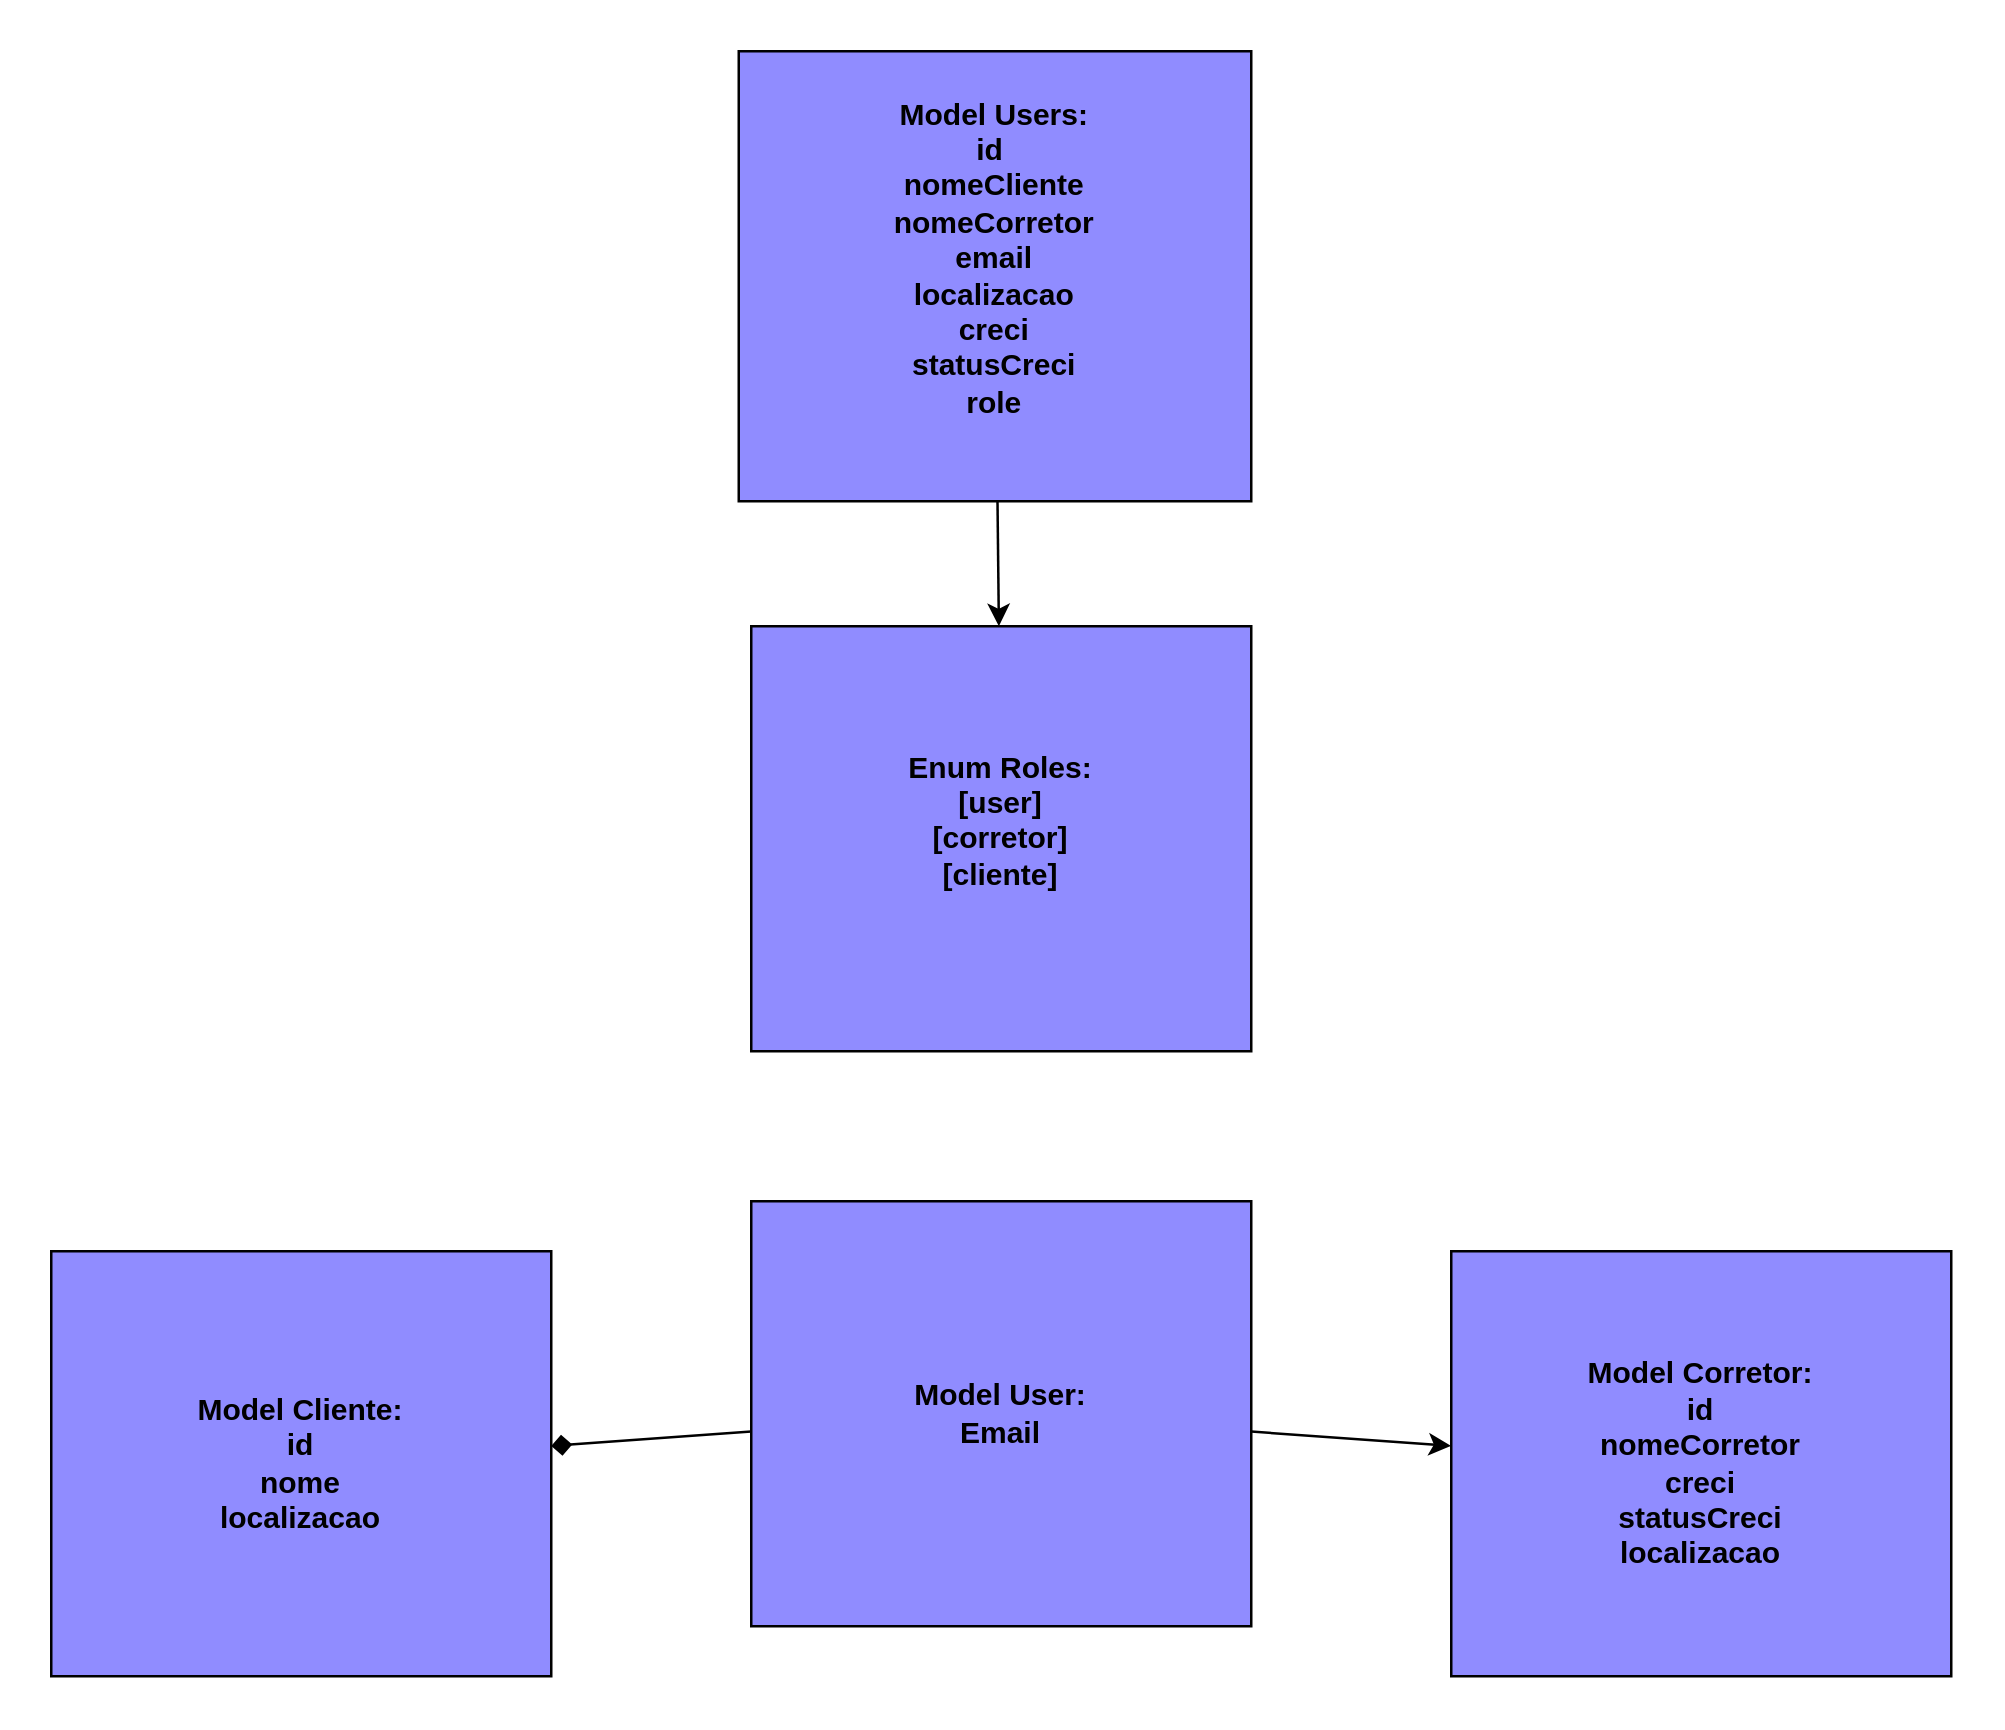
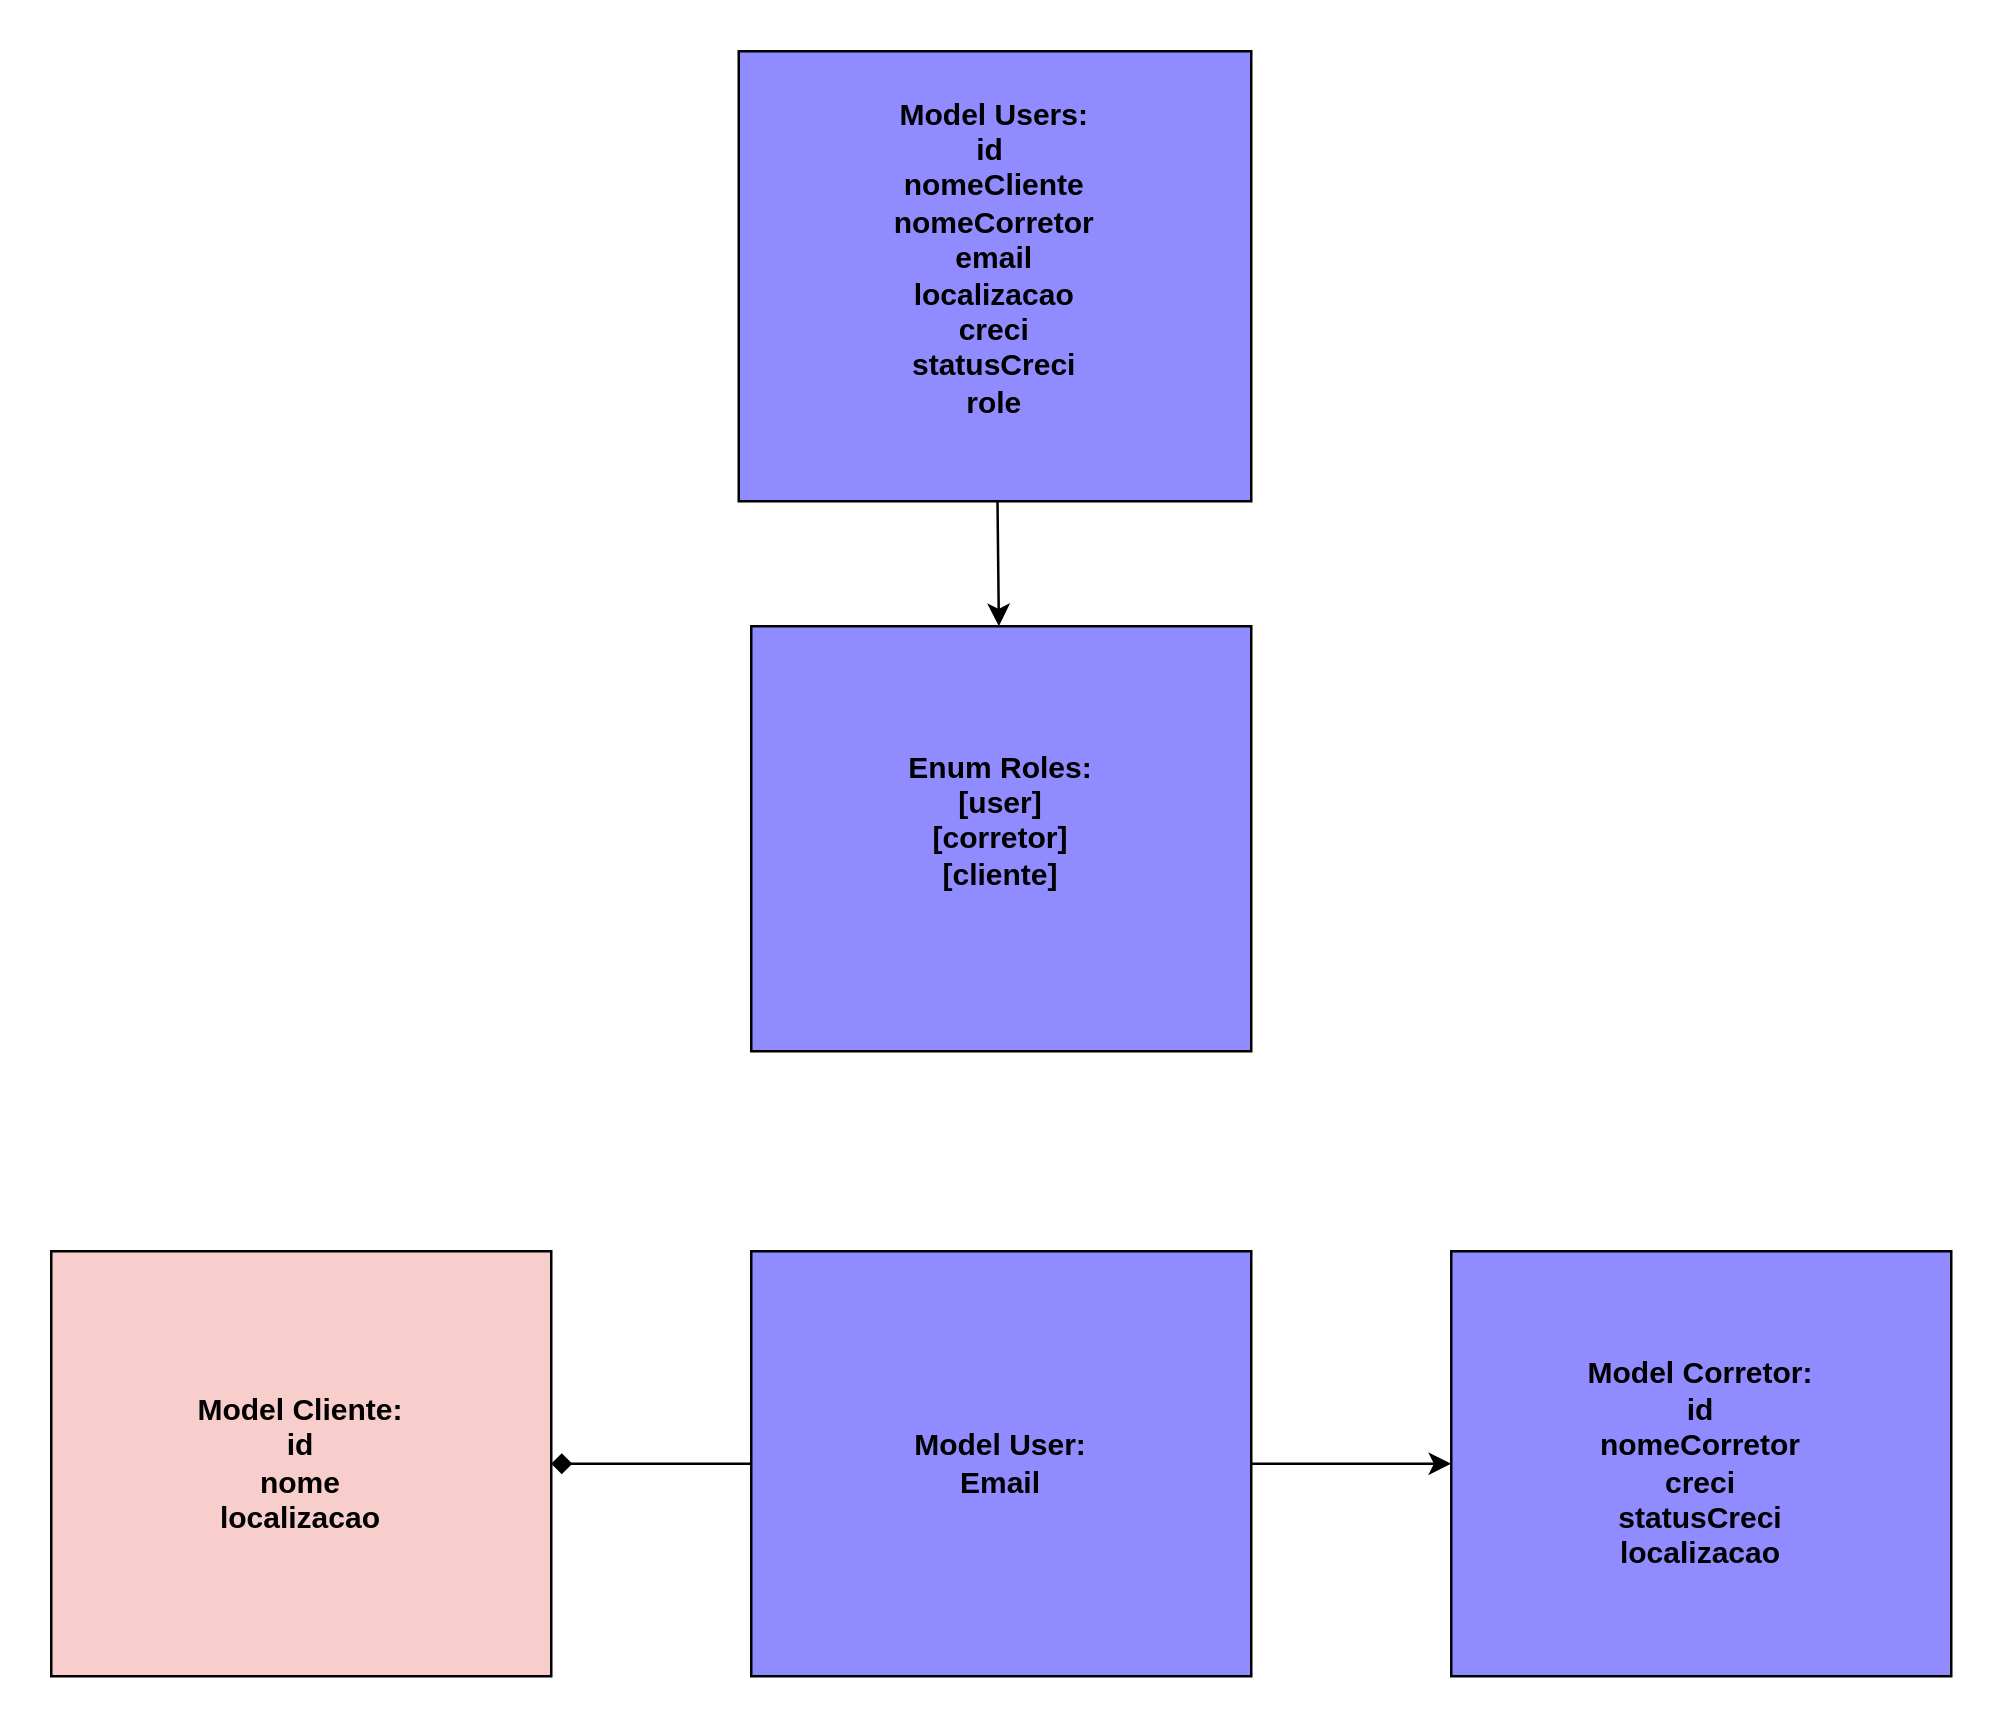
(1001, 1414) -> (1001, 1464)
(301, 1464) -> (301, 1464)
